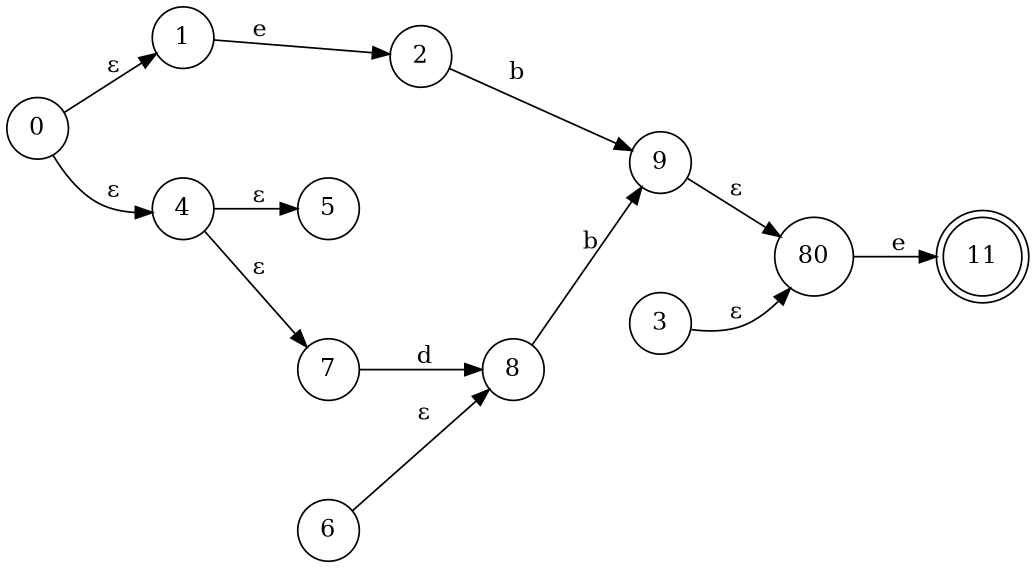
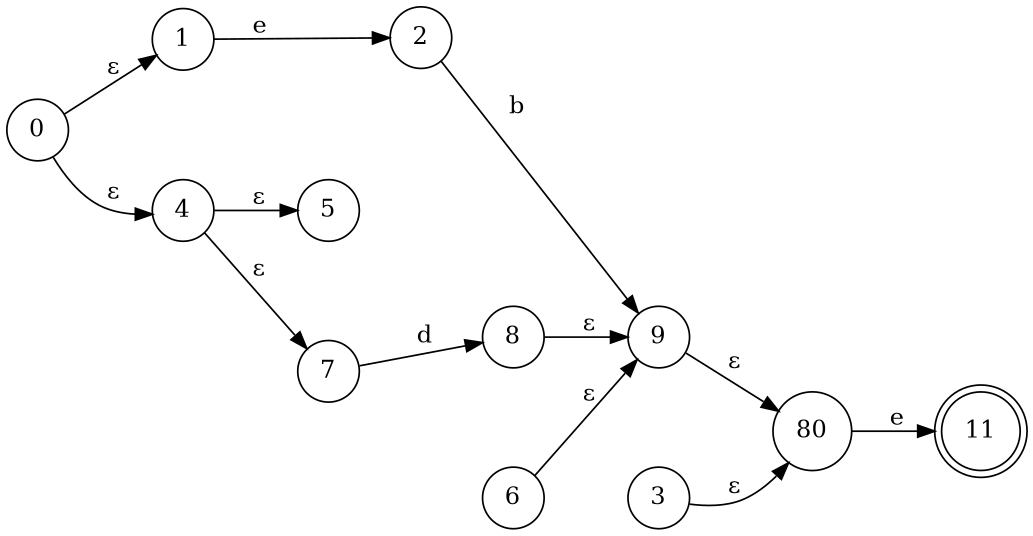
(587, 242) -> (586, 324)
(414, 456) -> (580, 424)
